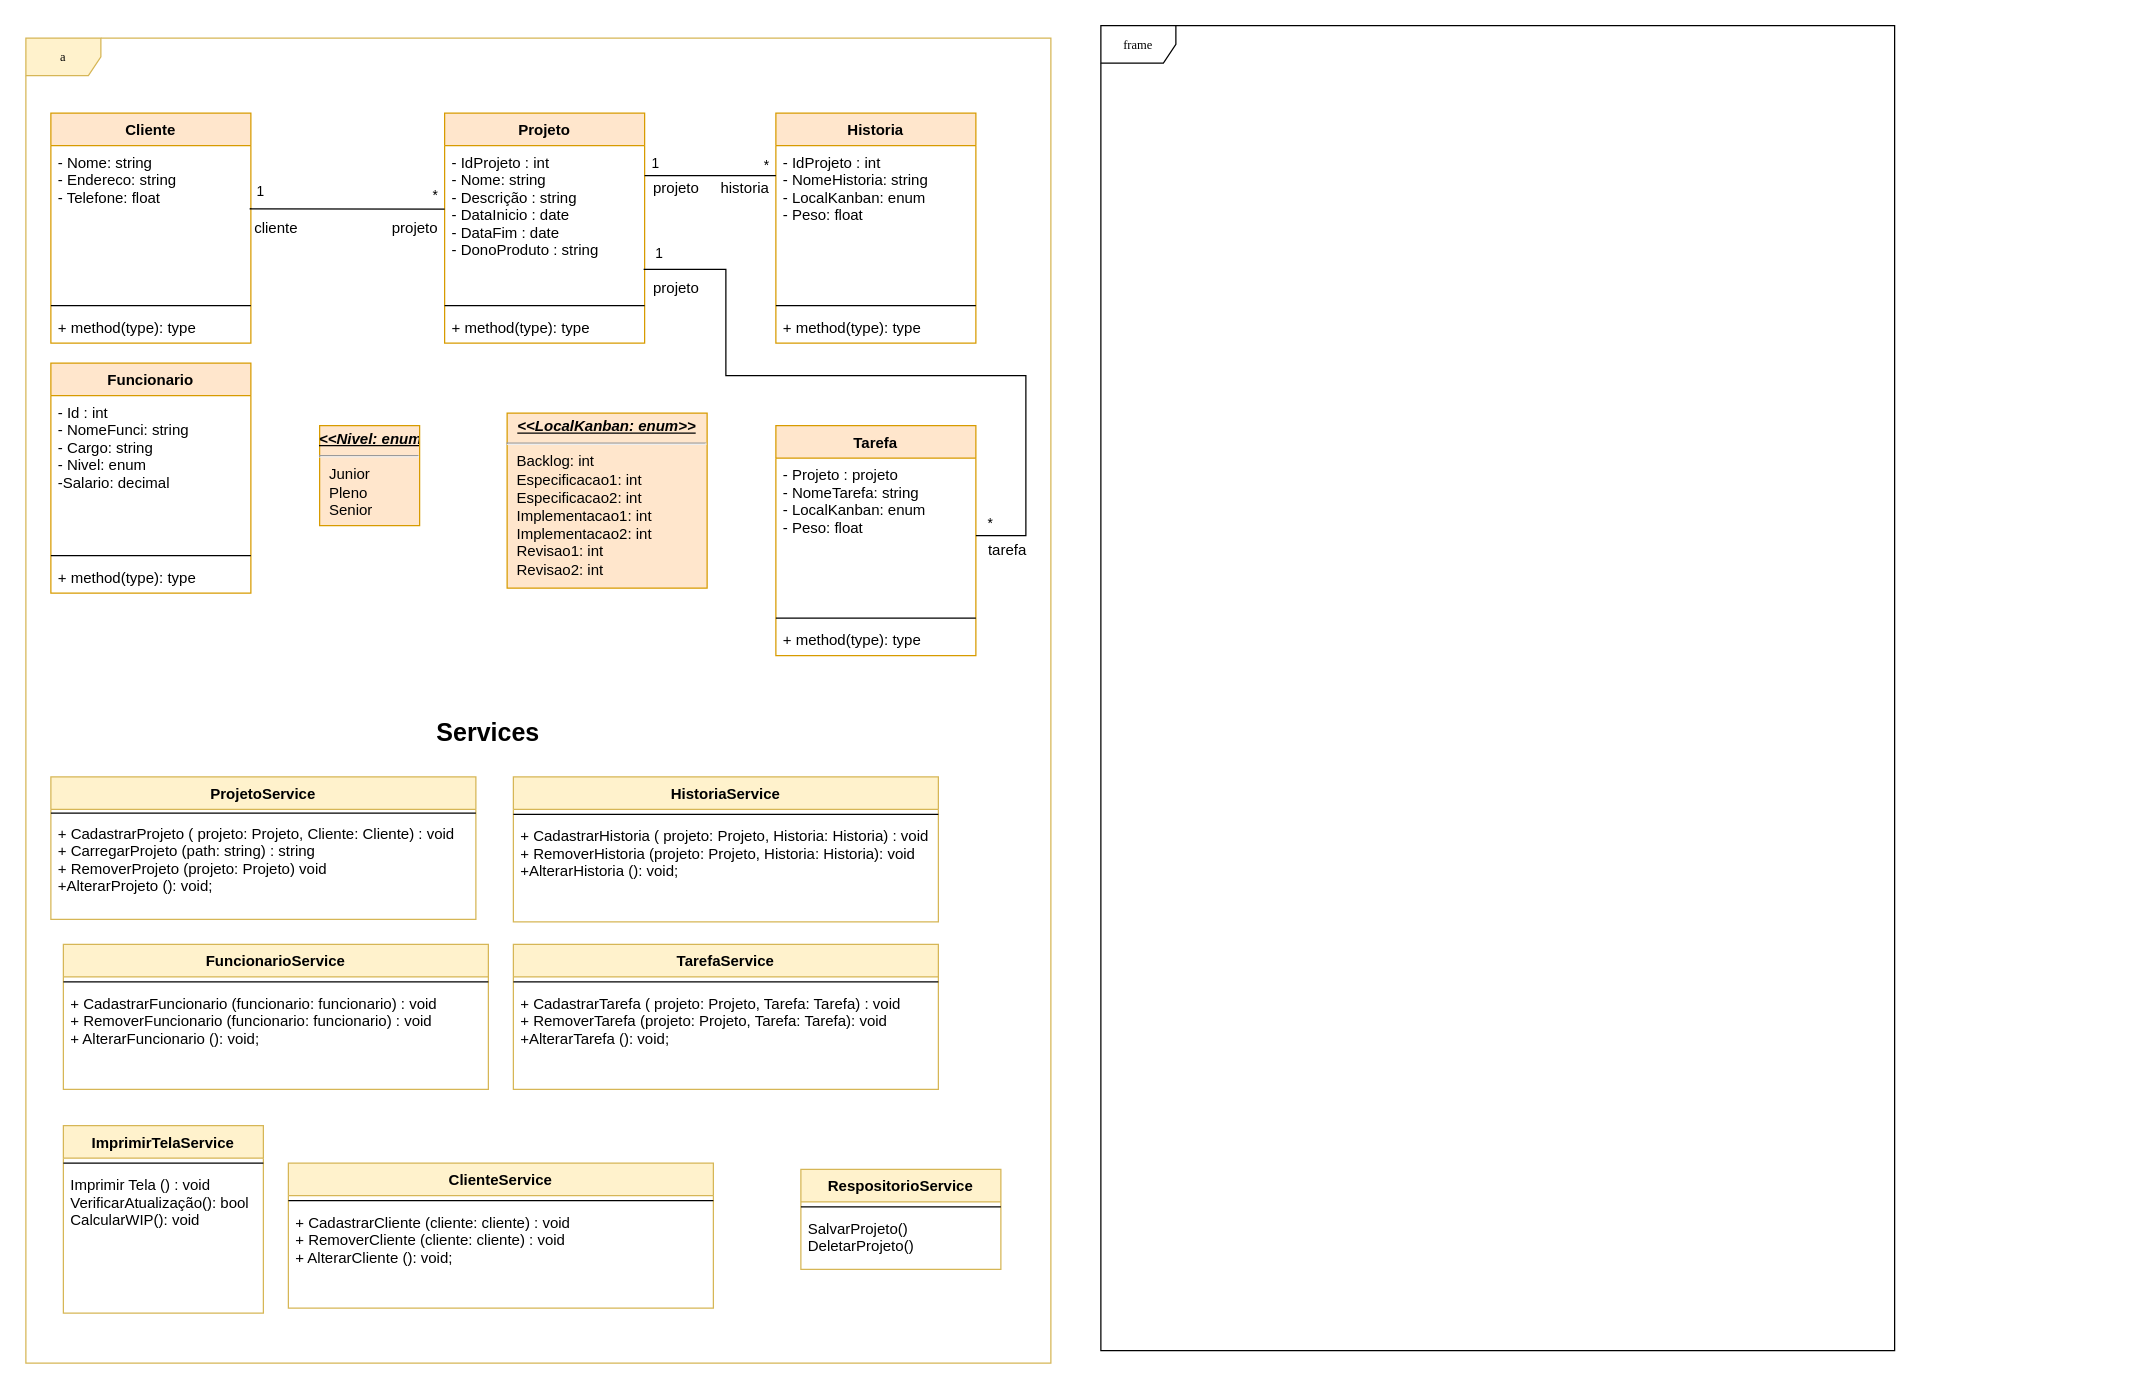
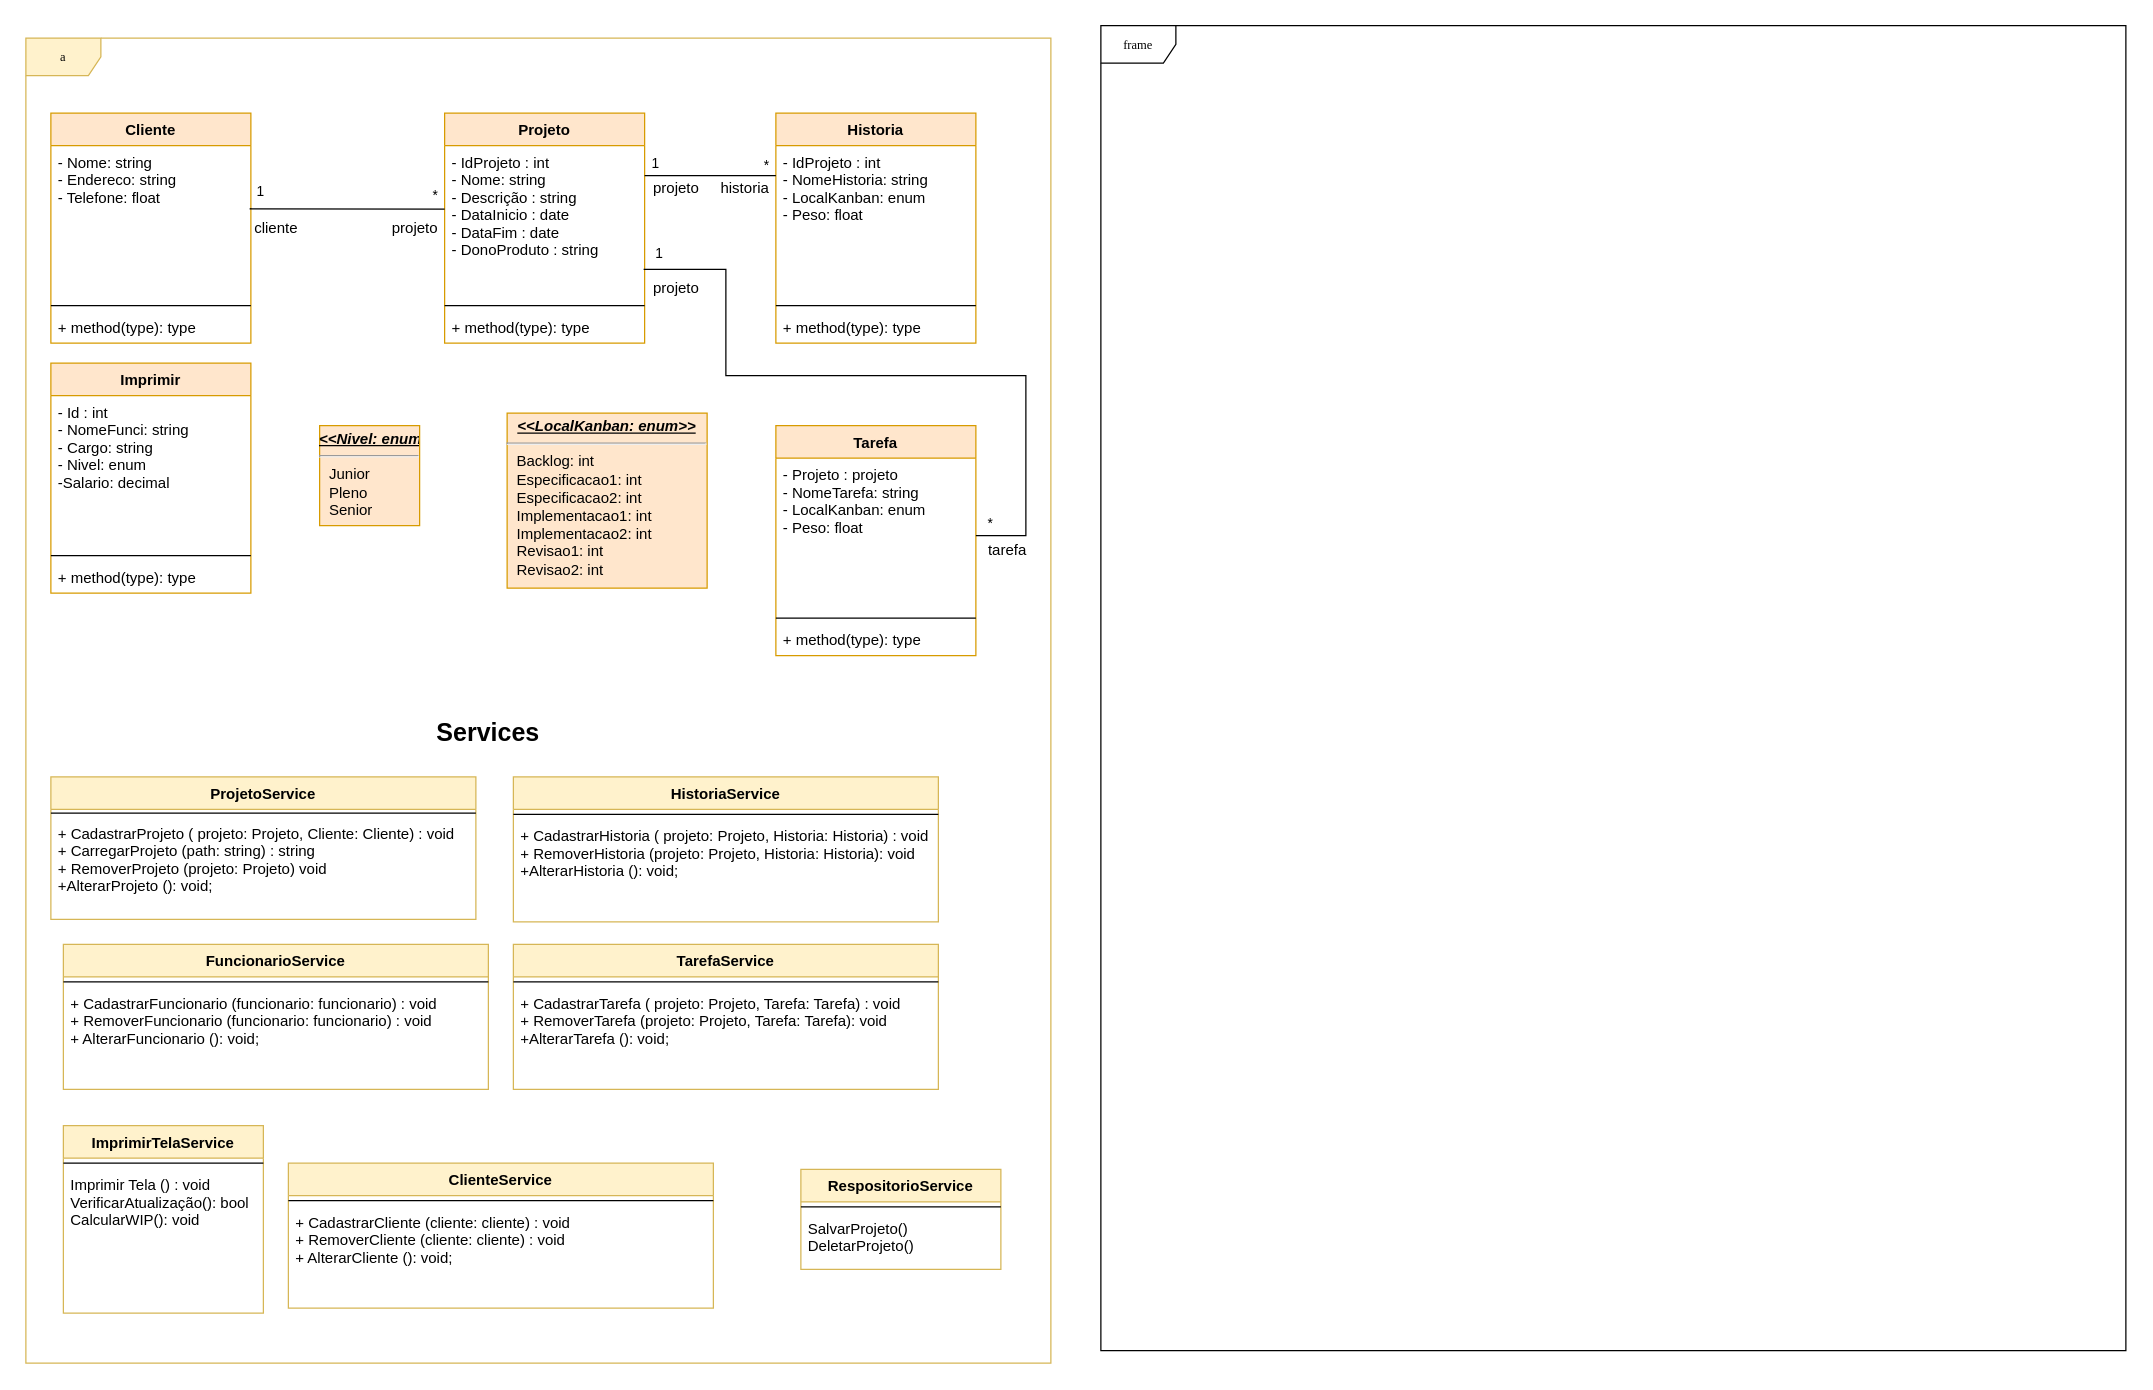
(150, 380) -> (150, 380)
(1498, 688) -> (1613, 688)
